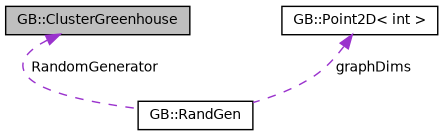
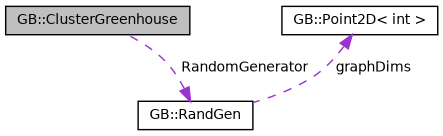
(57, 92) -> (160, 56)
